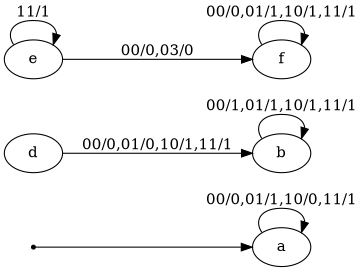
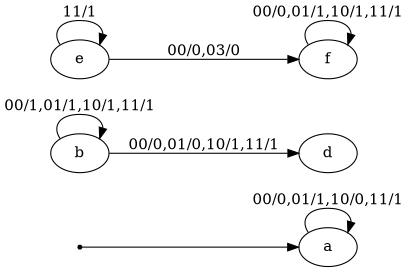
(152, 153) -> (198, 153)
